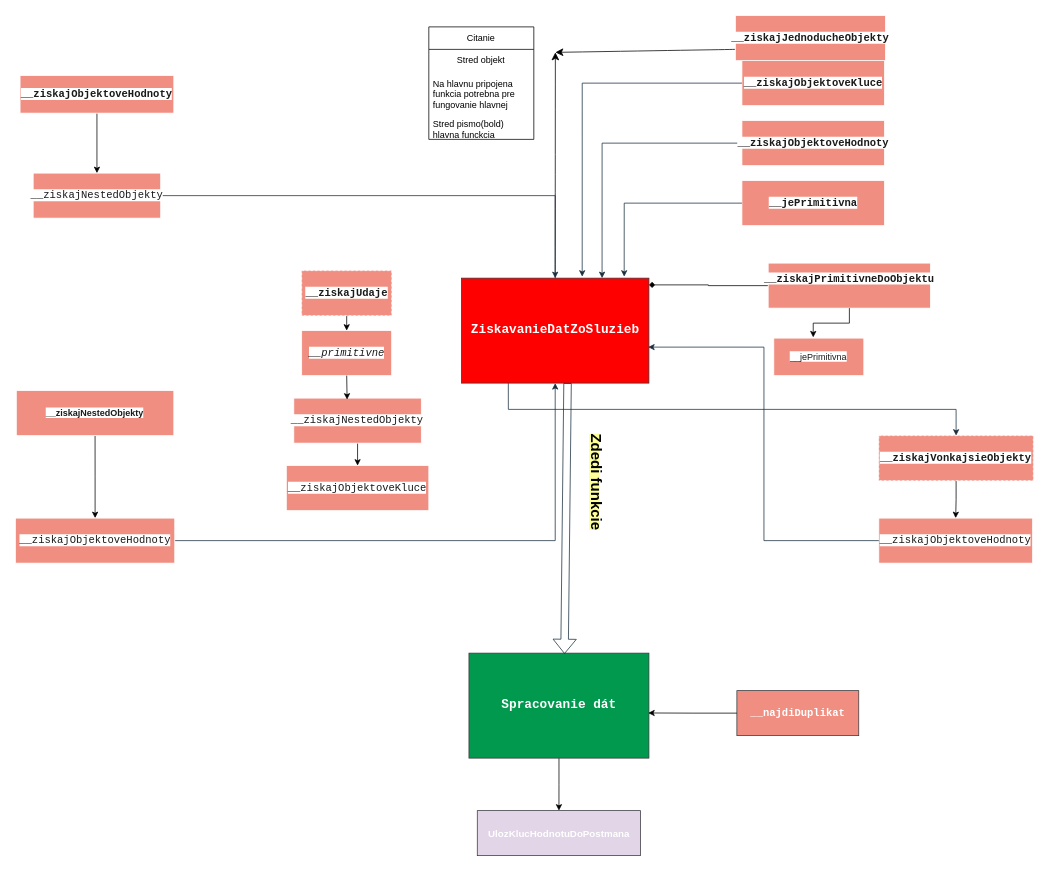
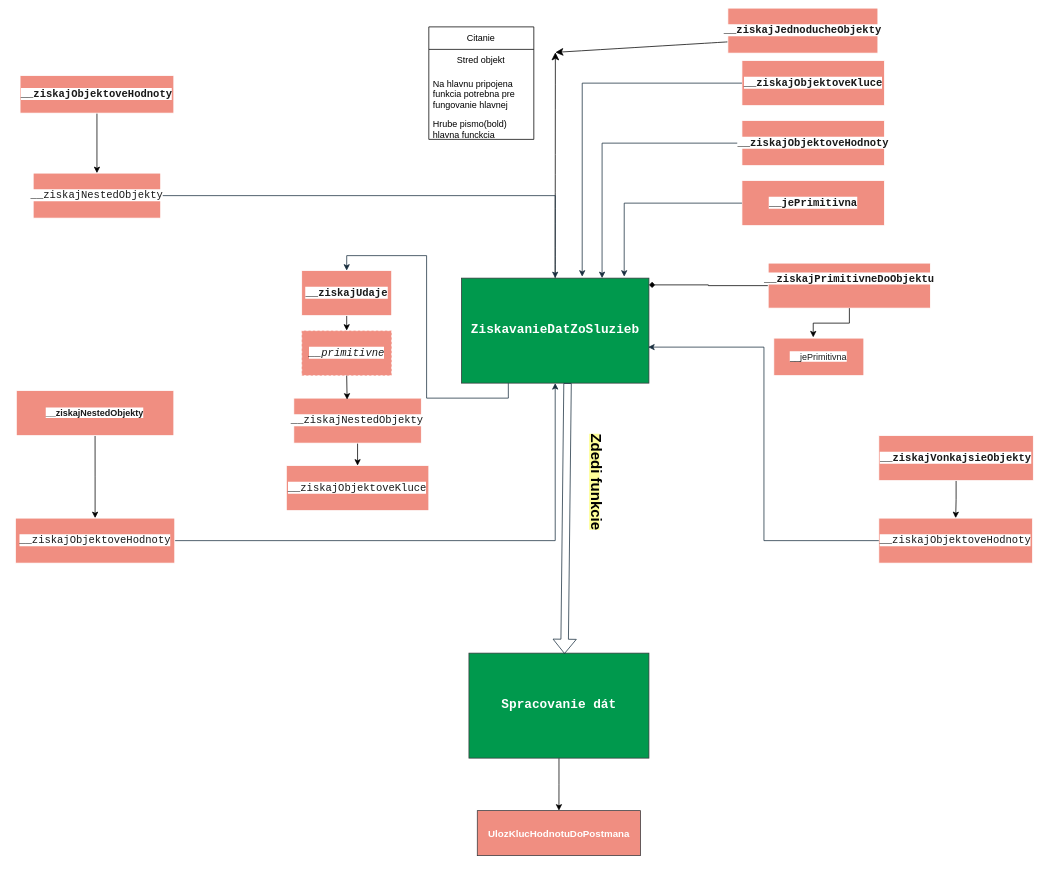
(810, 38) -> (803, 30)
(482, 128) -> (482, 128)
(347, 293) -> (347, 293)
(555, 330) -> (555, 330)
(347, 353) -> (347, 353)
(727, 409) -> (427, 282)
(956, 458) -> (956, 458)
(736, 713) -> none
(798, 713) -> none
(559, 833) -> (559, 833)
